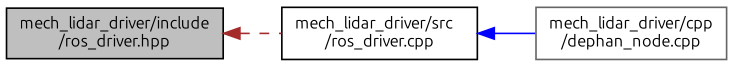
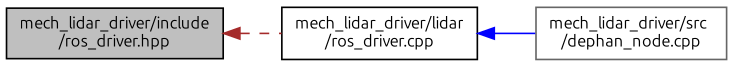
(380, 33) -> (380, 33)
(631, 33) -> (631, 33)
